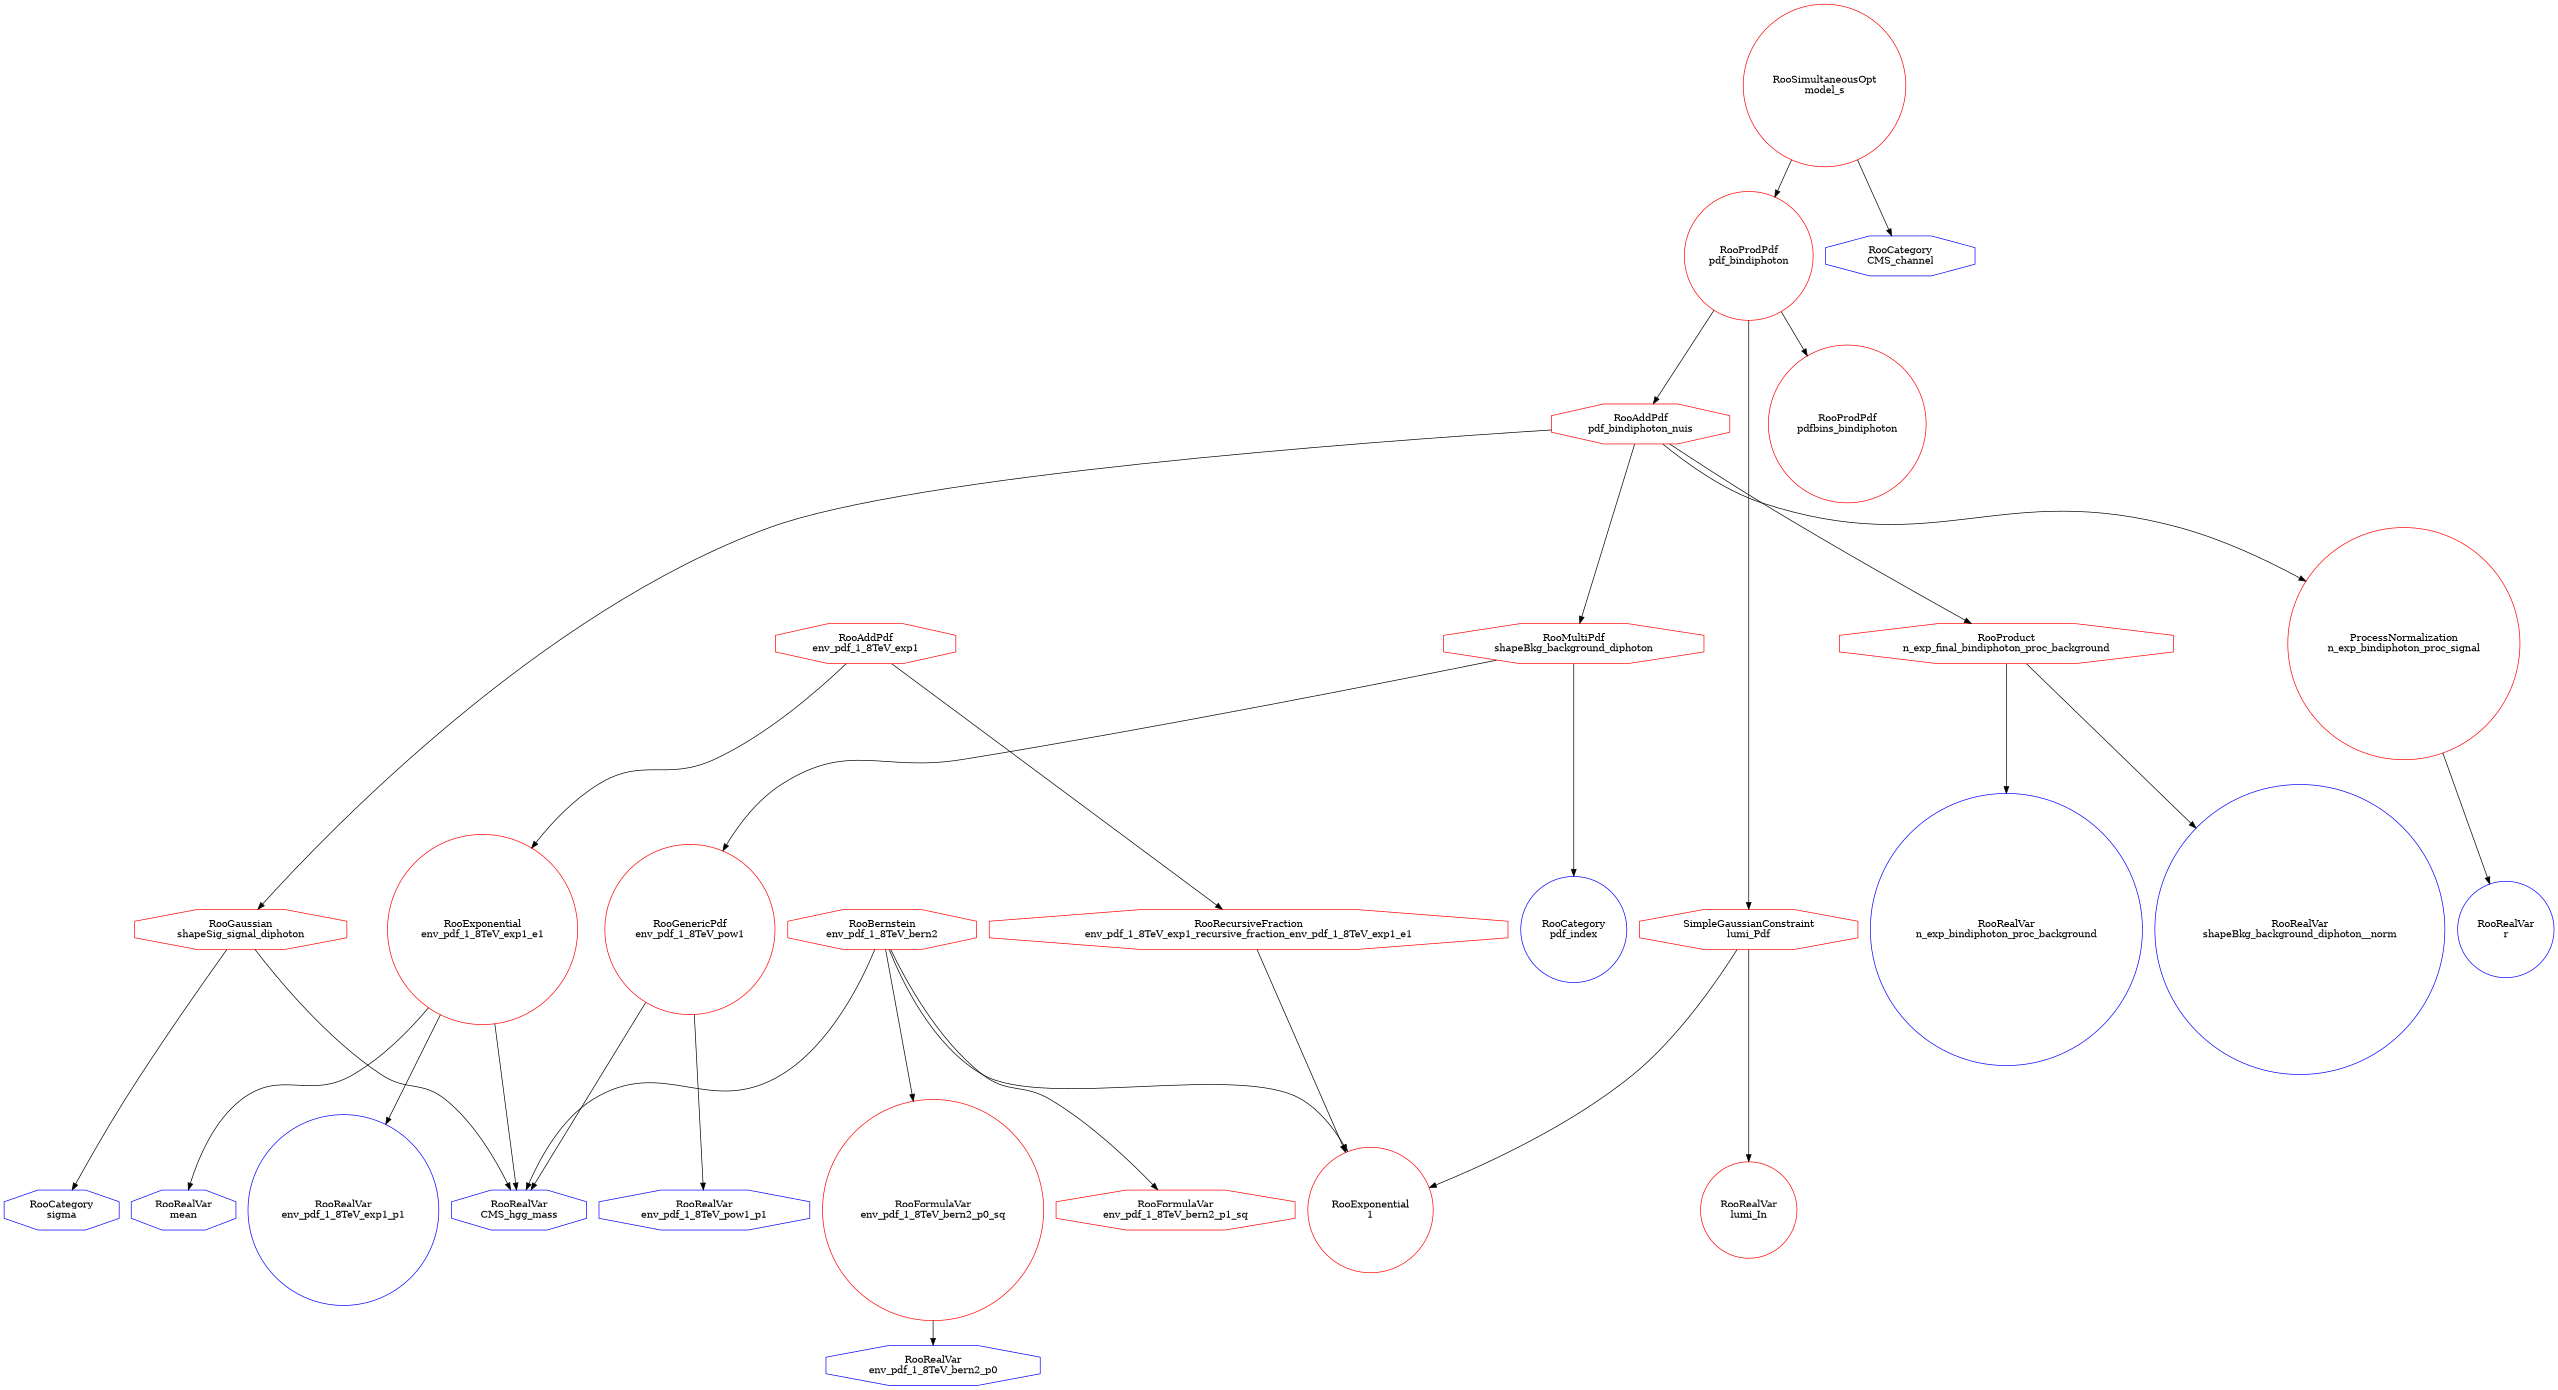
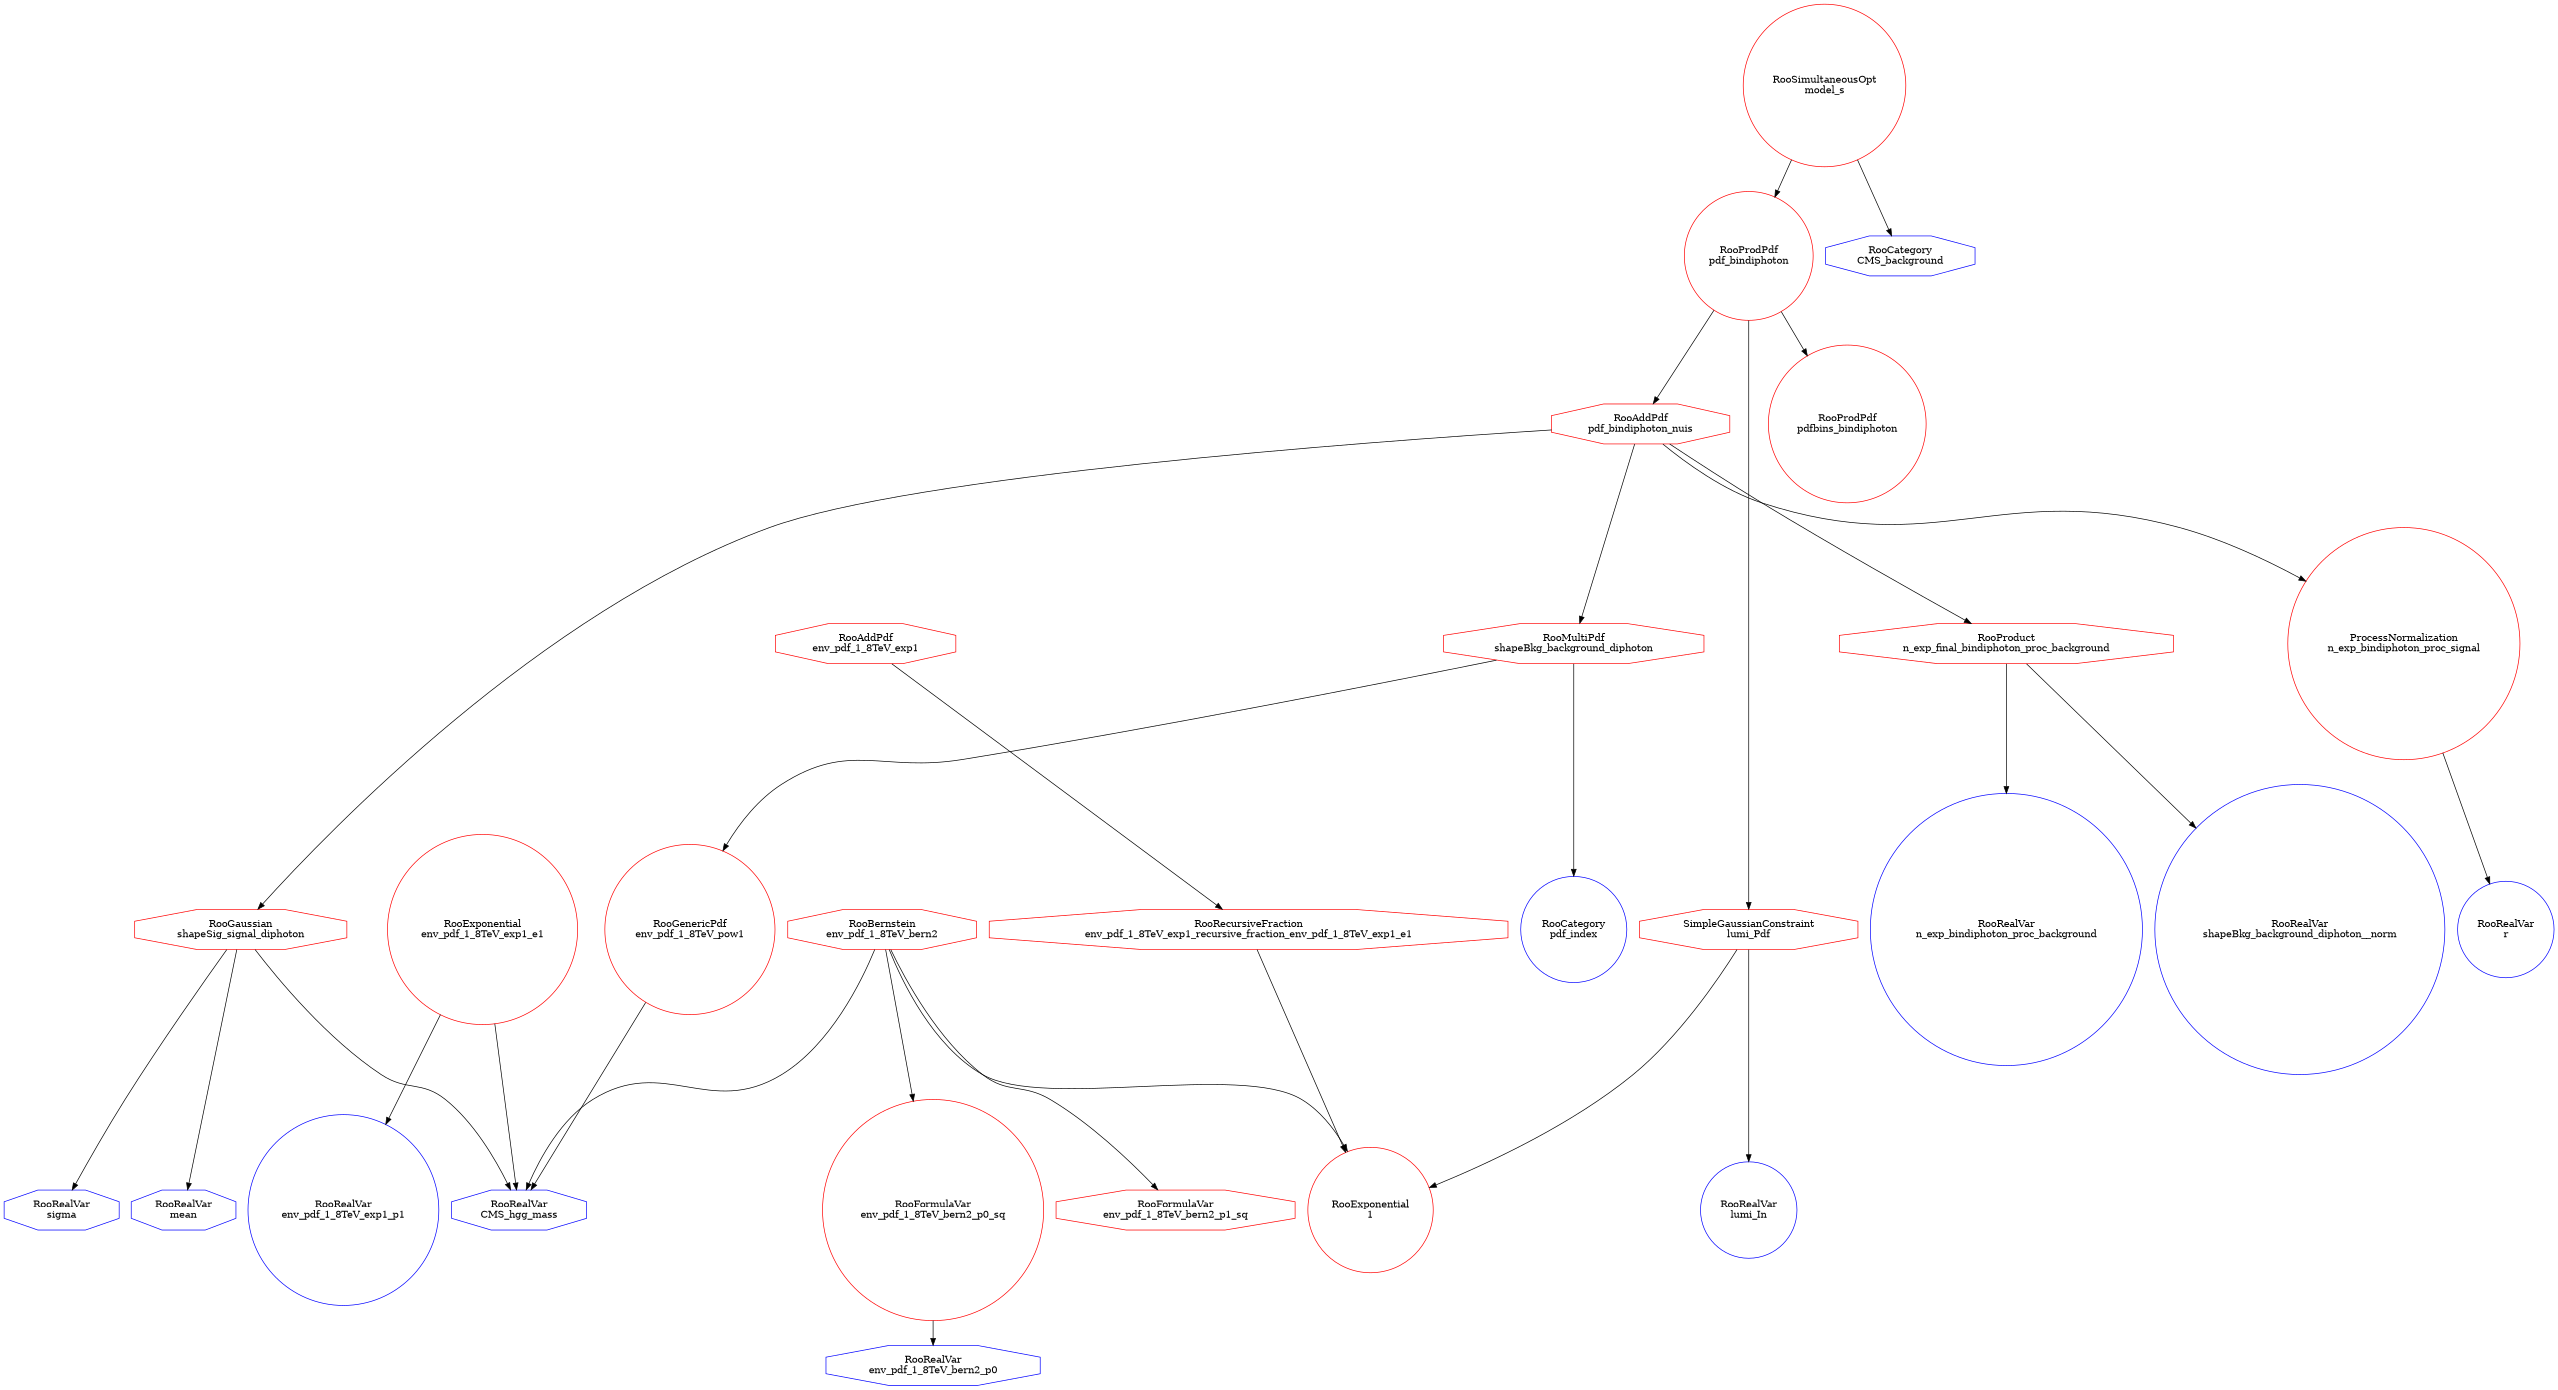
(1900, 256) -> (1900, 256)
(694, 766) -> none
(298, 1085) -> (213, 1066)
(62, 1210) -> (62, 1210)
(704, 1210) -> none
(1749, 1210) -> (1749, 1210)
